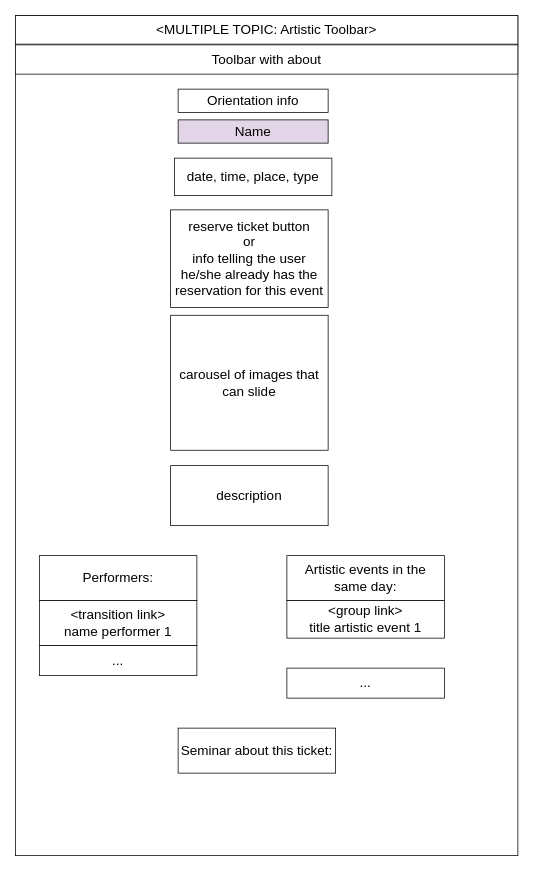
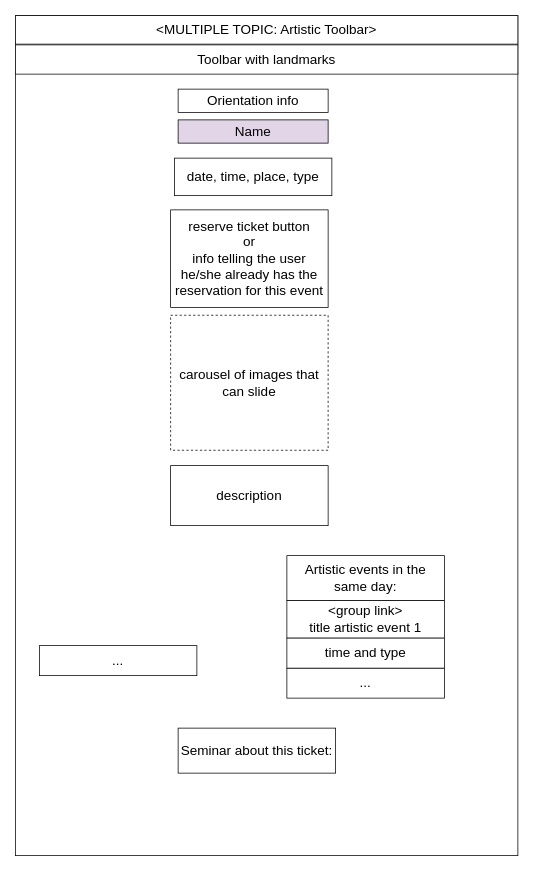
(267, 60) -> (267, 60)
(249, 383) -> (249, 383)
(118, 578) -> none
(118, 623) -> none
none -> (366, 653)
